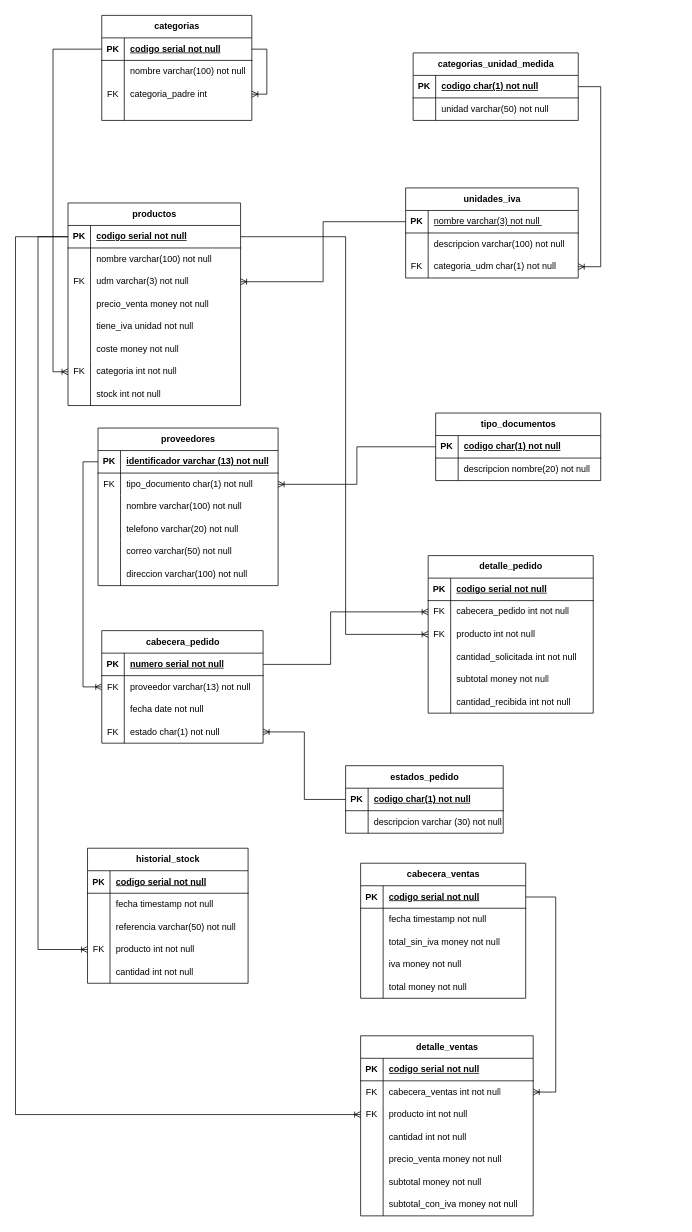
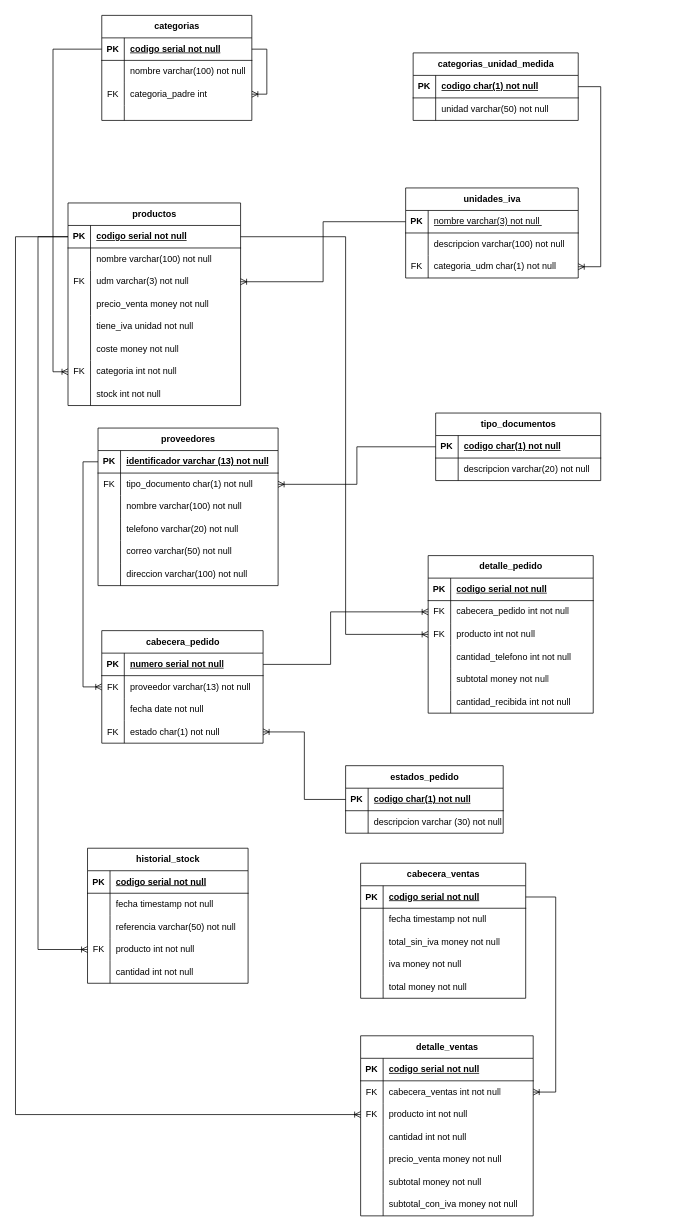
(532, 469) -> (532, 469)
(525, 657) -> (523, 657)
